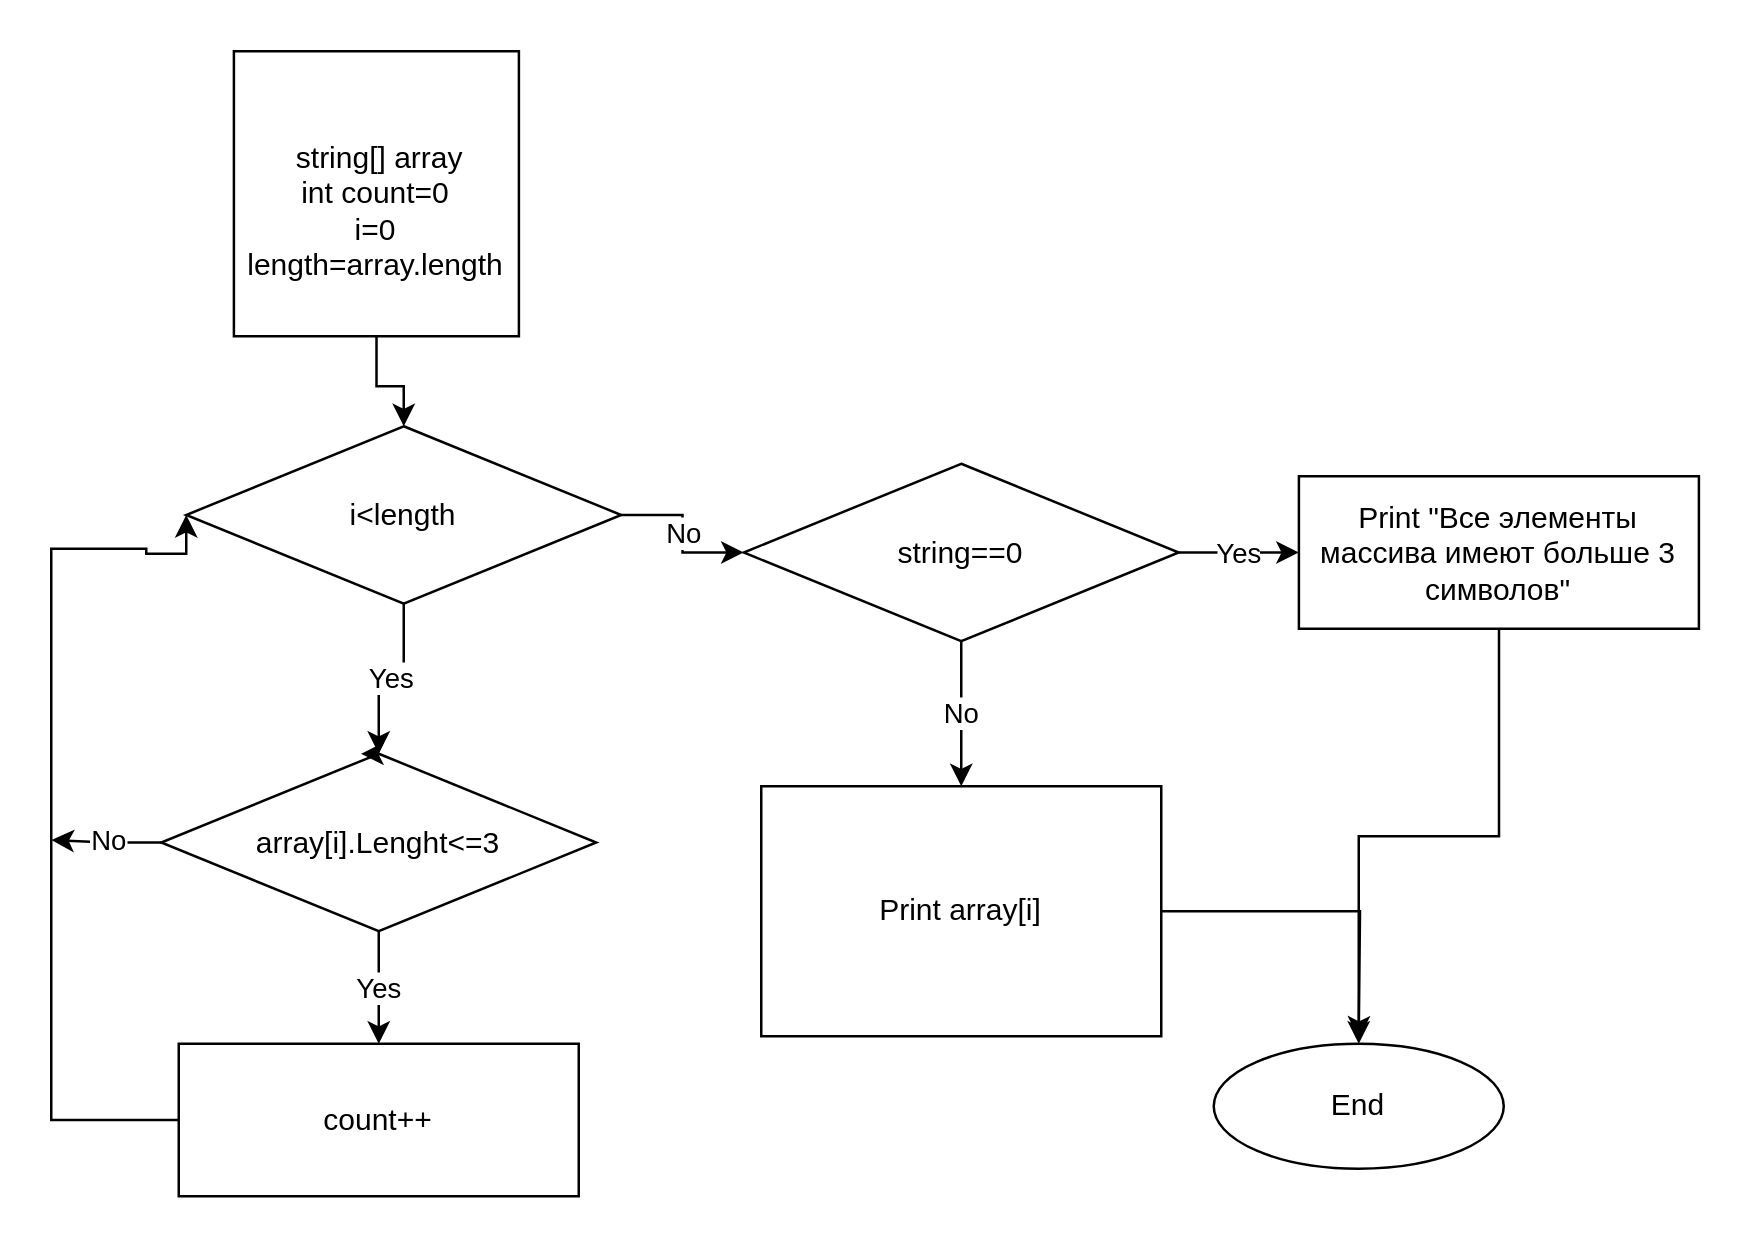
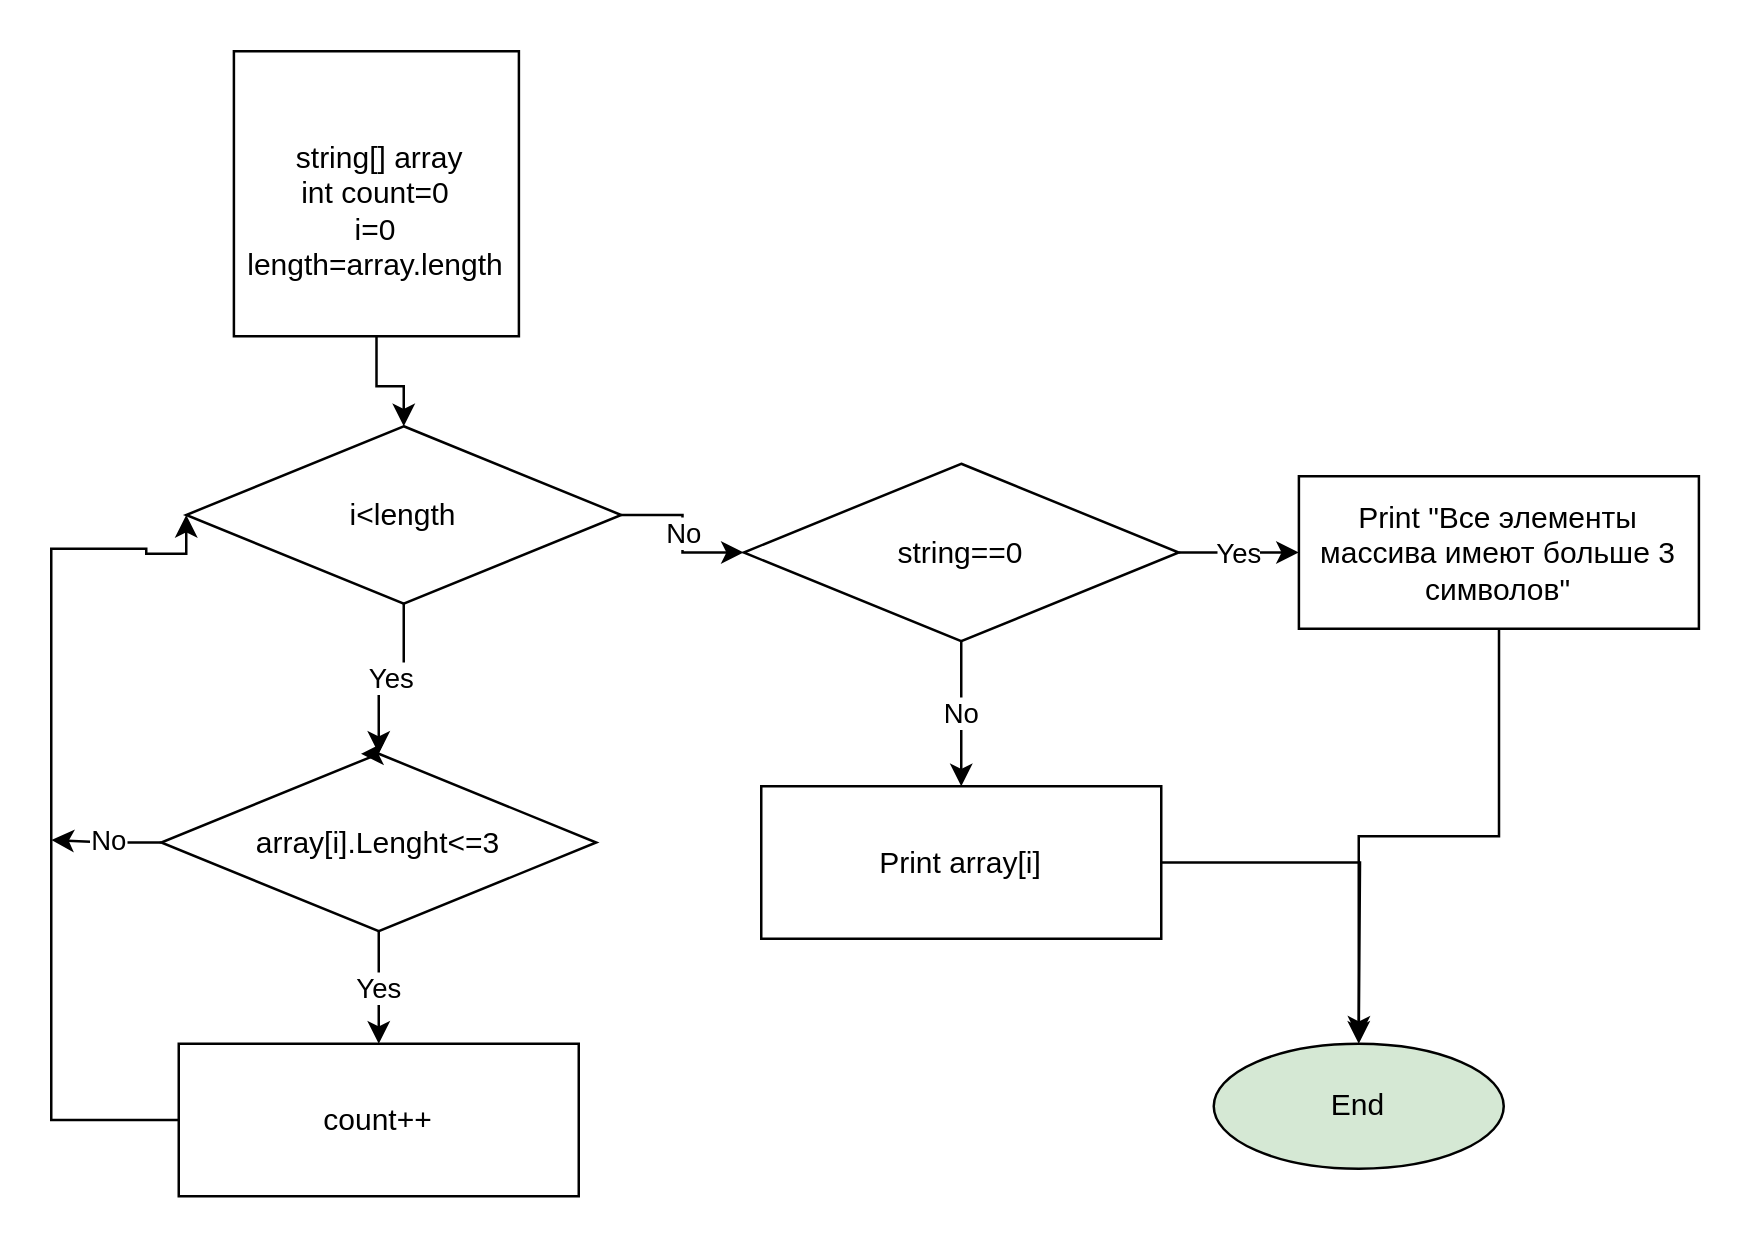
(961, 911) -> (961, 863)
(1359, 1106) -> (1359, 1106)
